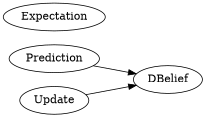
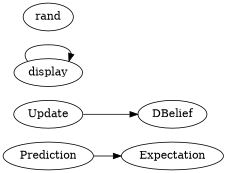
none -> (48, 17)
(111, 69) -> (103, 156)
none -> (48, 73)
